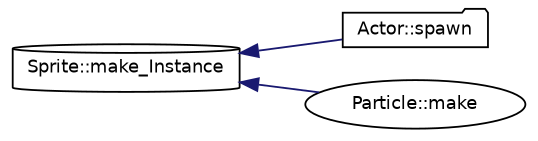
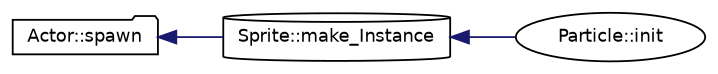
(300, 45) -> (200, 37)
(415, 104) -> (611, 37)
